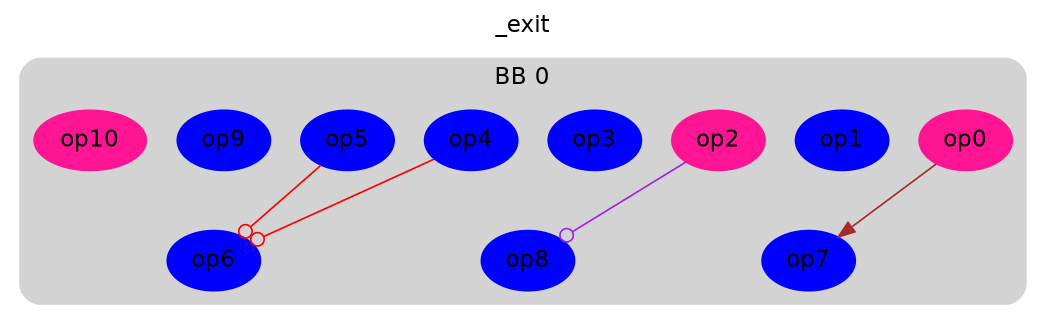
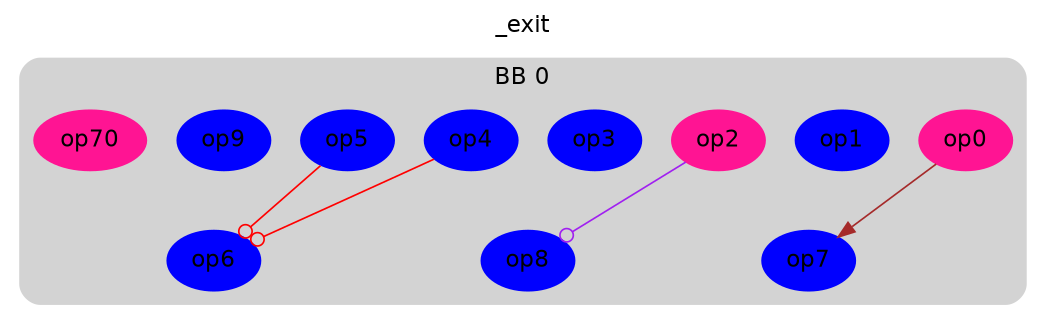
(90, 140) -> (90, 140)
